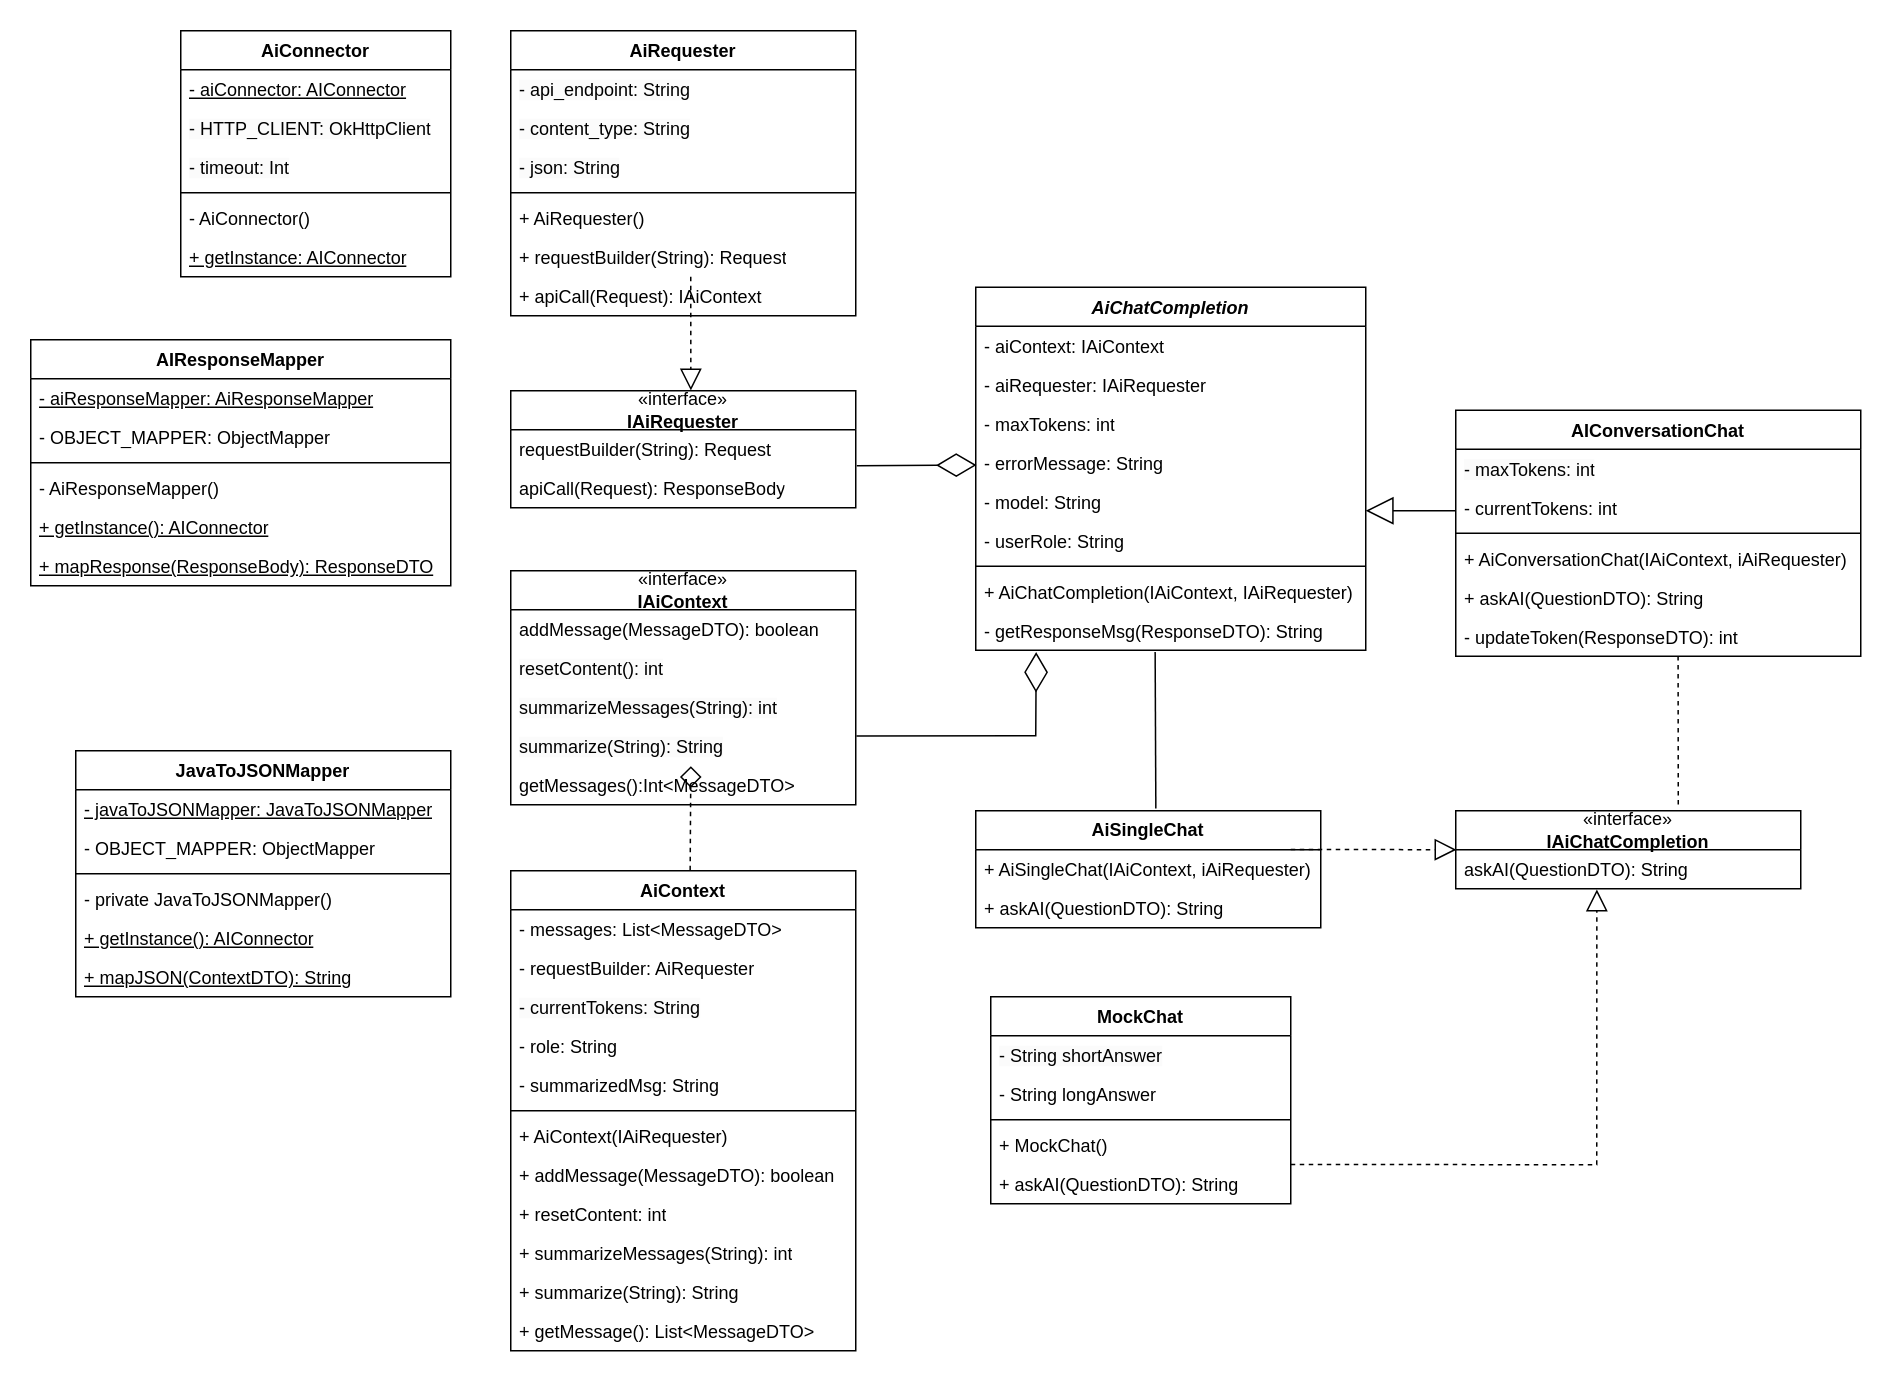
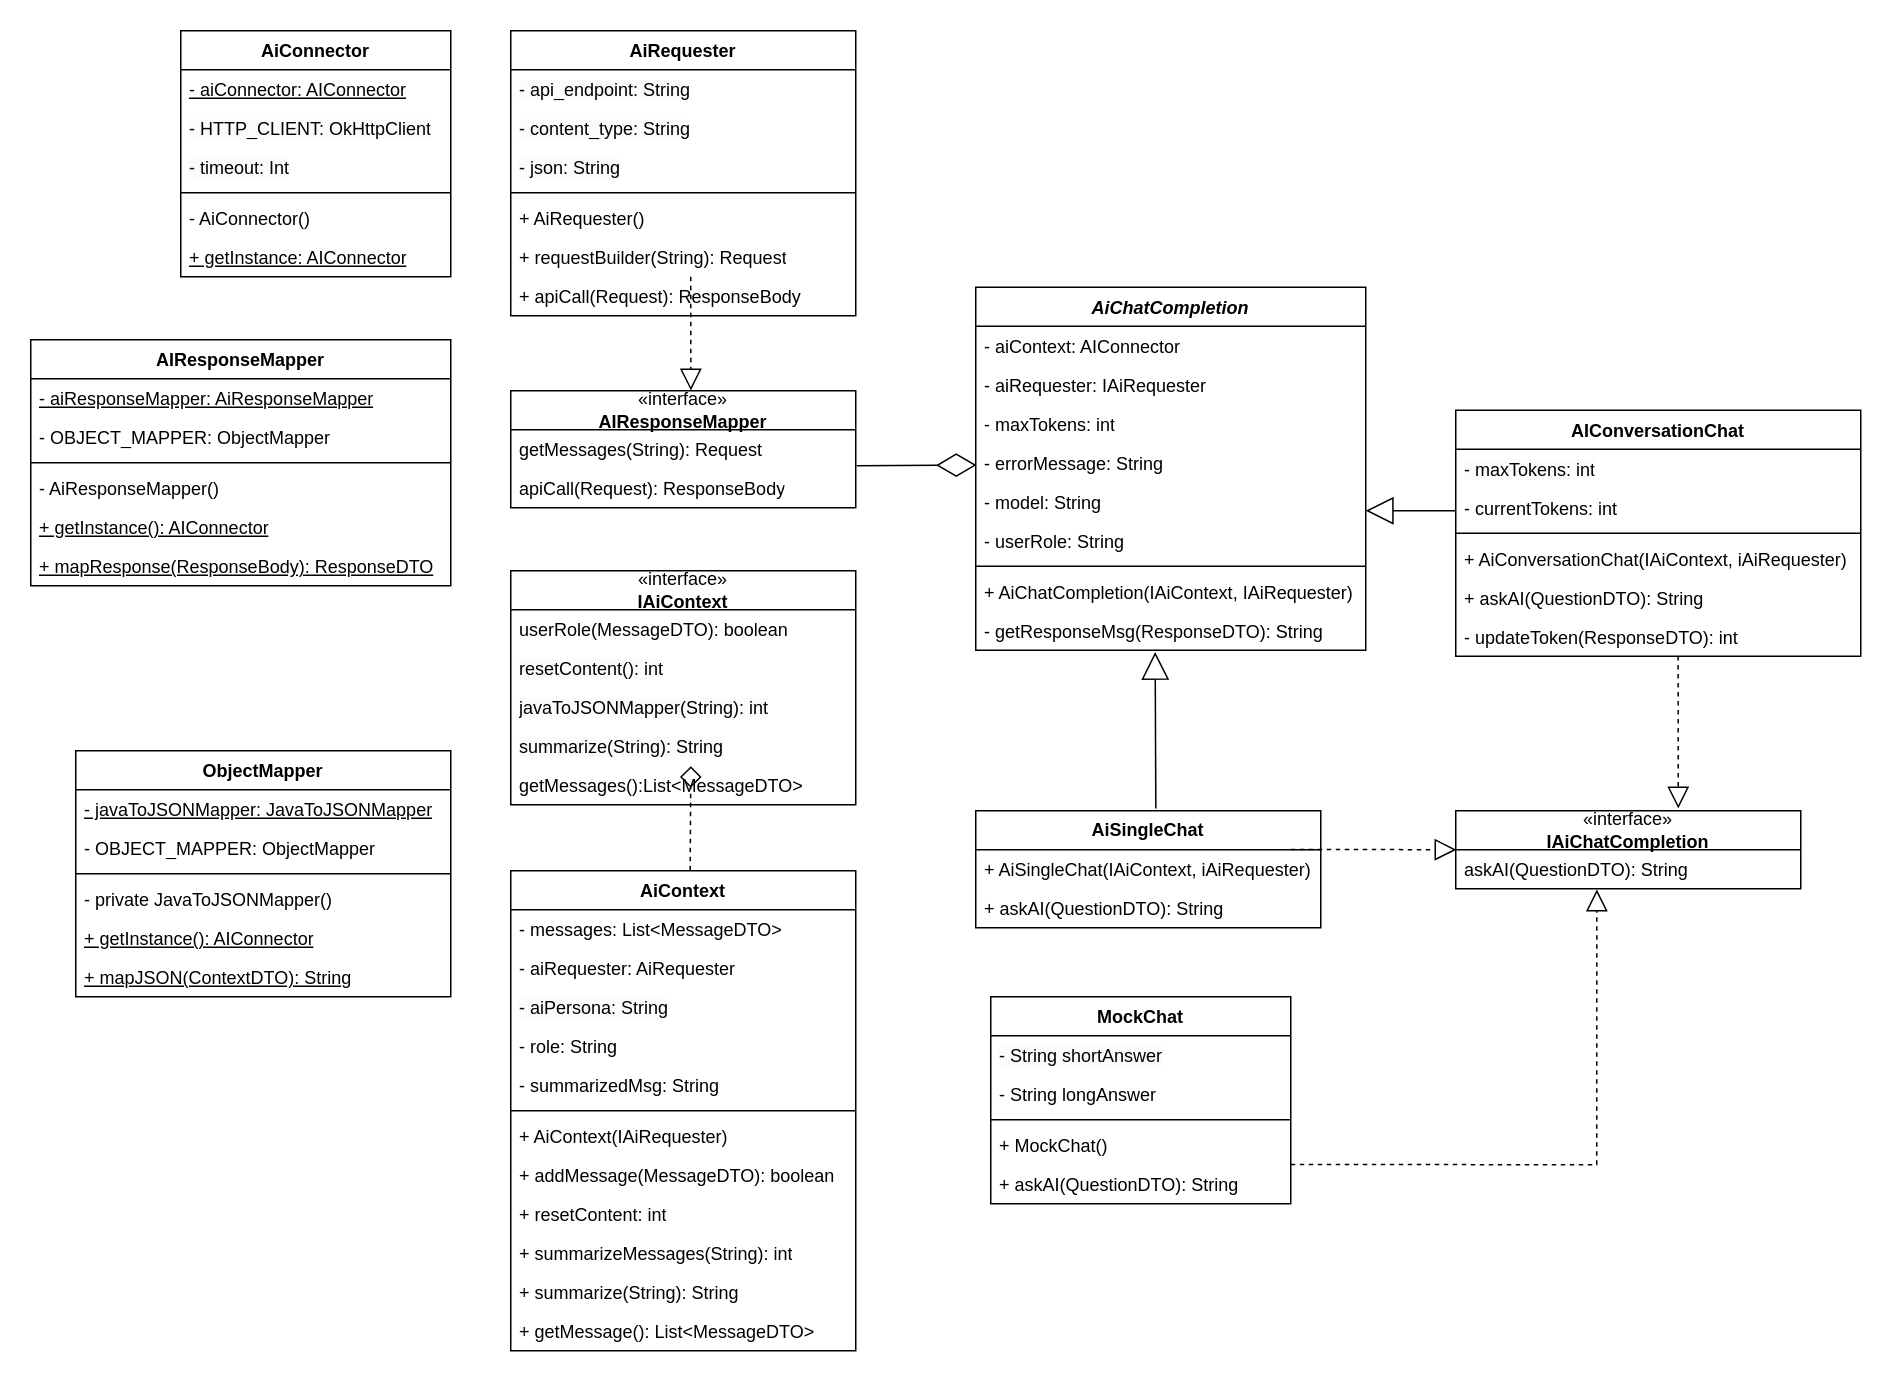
(655, 298) -> (667, 298)
(1089, 348) -> (1096, 348)
(683, 410) -> (683, 410)
(664, 451) -> (654, 451)
(669, 631) -> (657, 631)
(1155, 667) -> (1155, 680)
(659, 709) -> (657, 709)
(968, 736) -> none
(263, 772) -> (263, 772)
(664, 787) -> (666, 787)
(1678, 796) -> (1678, 785)
(652, 970) -> (639, 970)
(626, 1009) -> (604, 1009)
